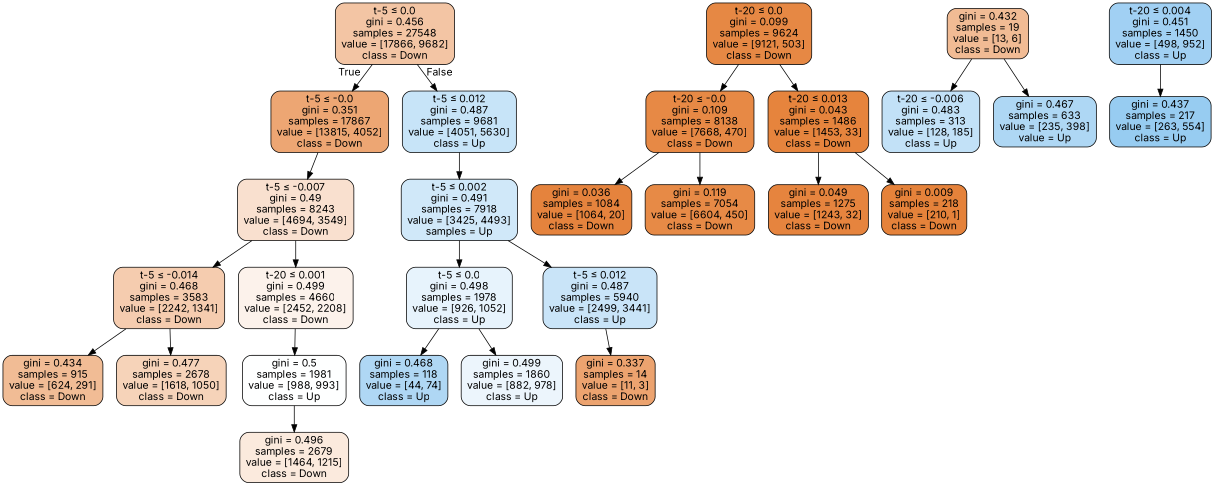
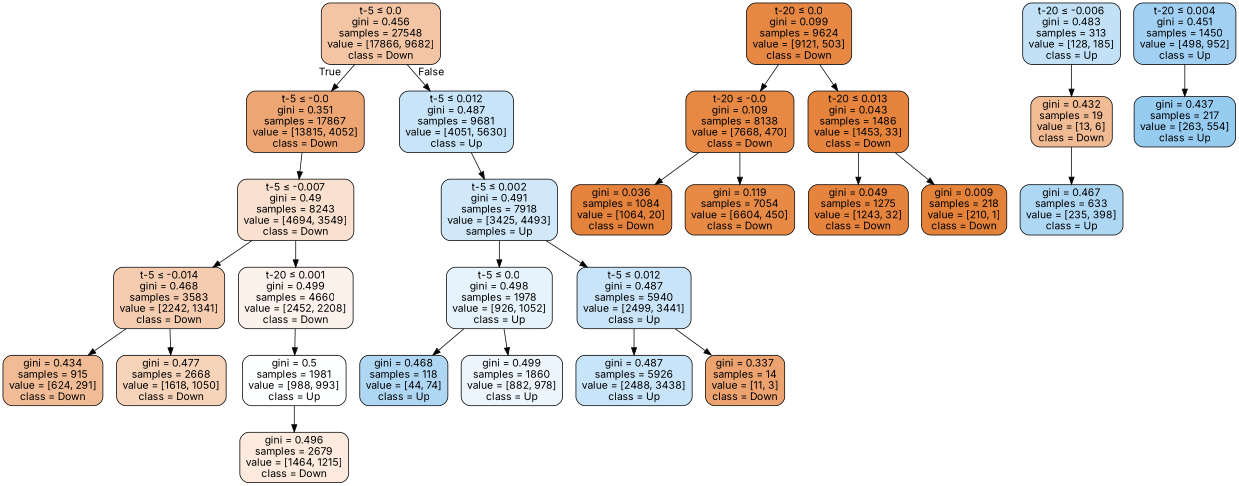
(963, 72) -> (1072, 77)
(1045, 138) -> (1072, 226)
(171, 375) -> (171, 375)
none -> (634, 381)
